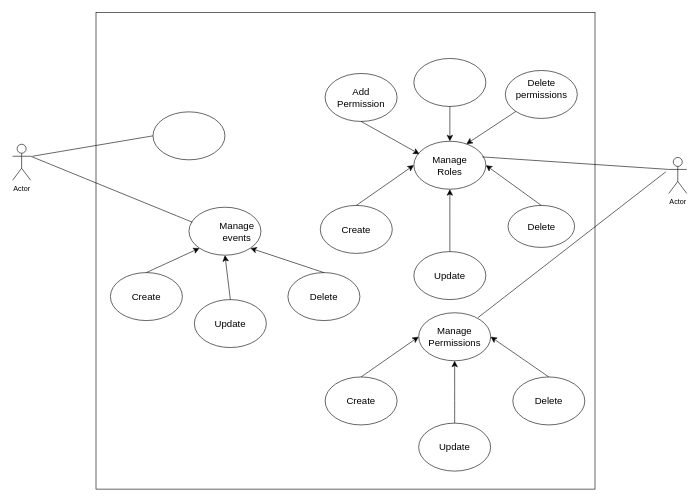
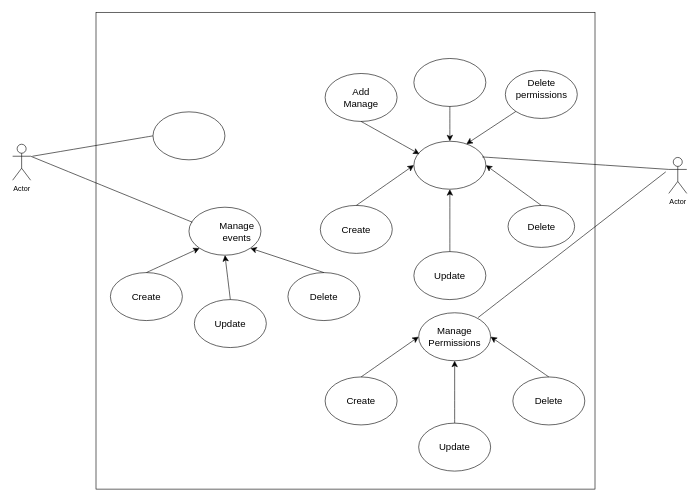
(361, 98) -> (361, 98)
(450, 165) -> none
